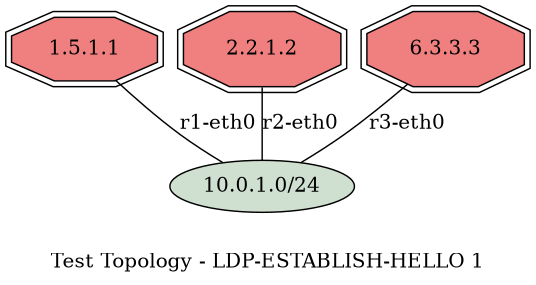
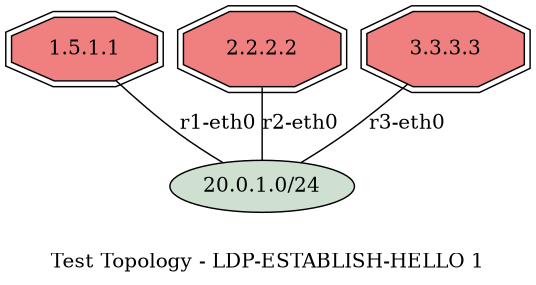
(262, 49) -> (262, 49)
(446, 49) -> (446, 49)
(262, 186) -> (262, 186)
